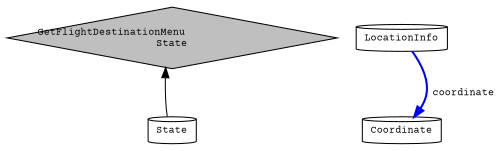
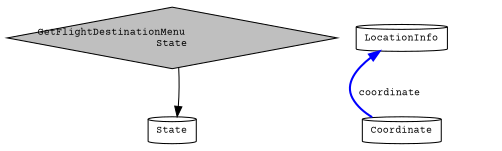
(426, 79) -> (350, 88)
(166, 97) -> (179, 87)
